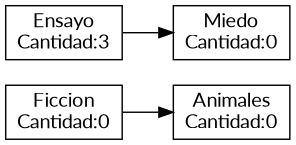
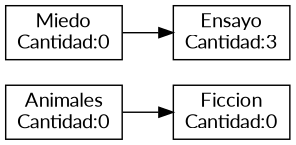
(141, 33) -> (141, 33)
(141, 112) -> (141, 112)
